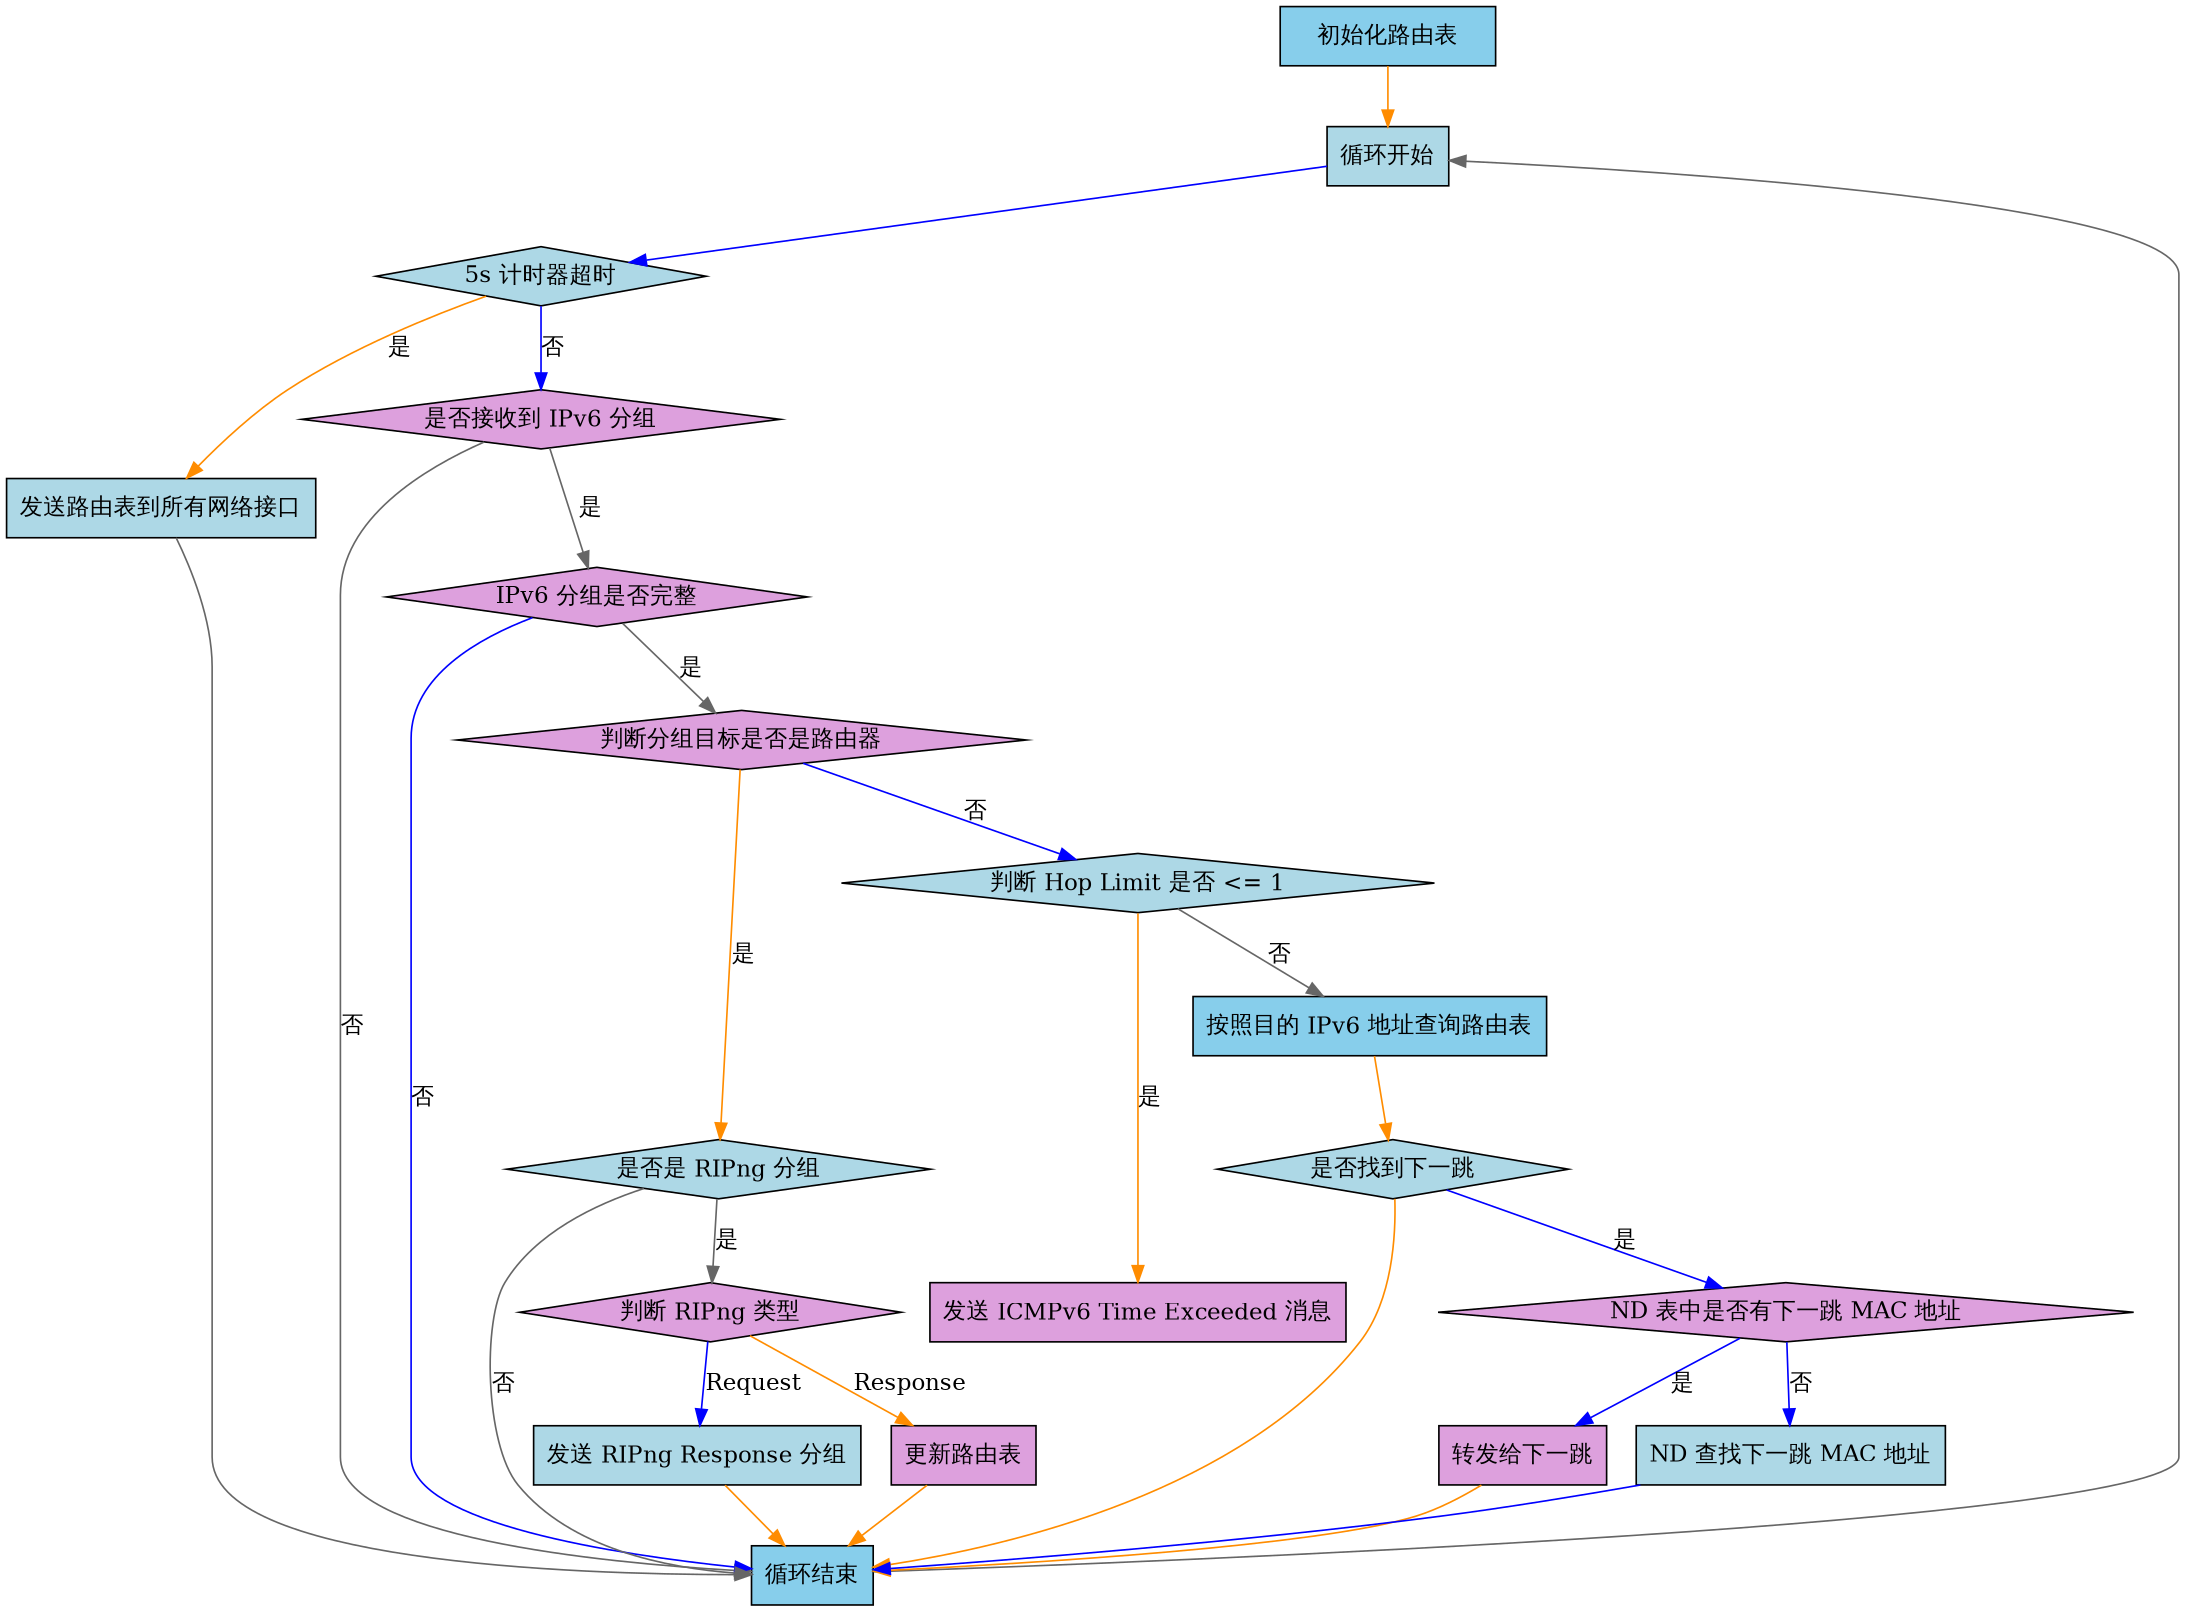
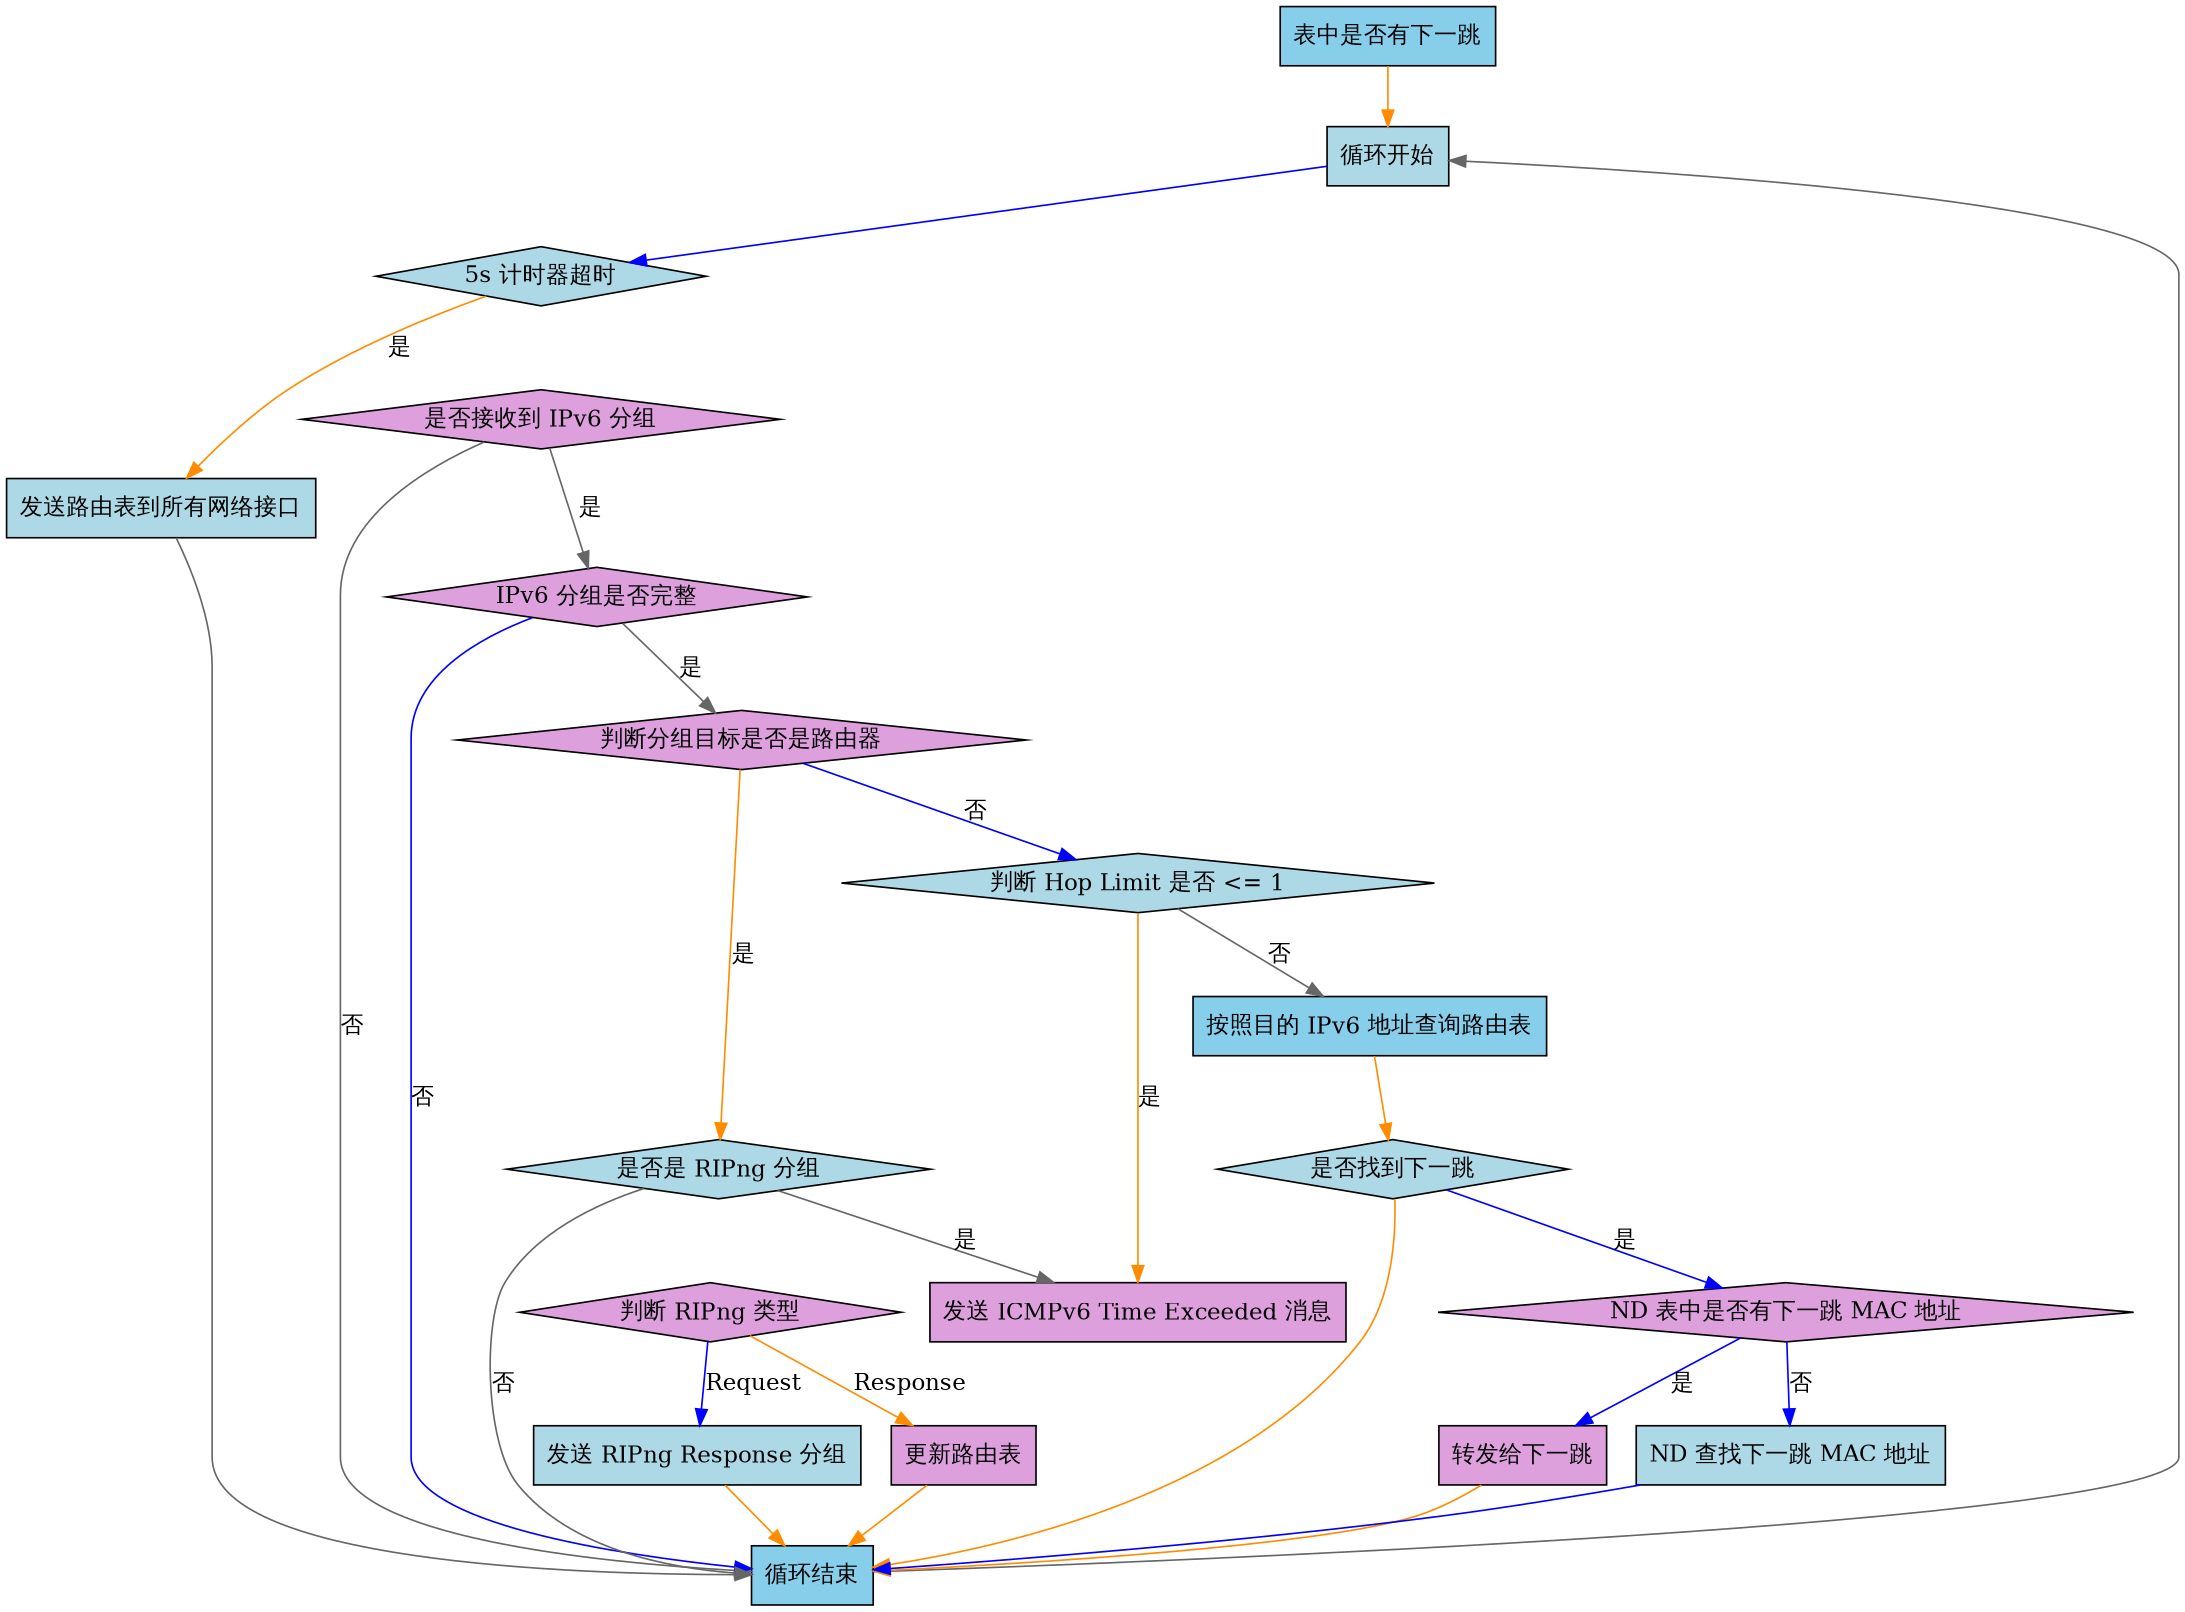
(1388, 36) -> (1388, 36)
(541, 340) -> none
(715, 1233) -> (908, 1234)
